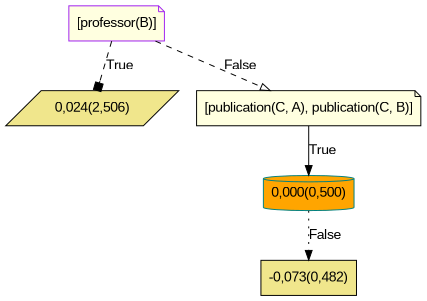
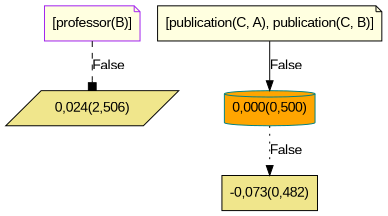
(208, 64) -> none
(120, 66) -> (109, 66)
(322, 151) -> (286, 66)
